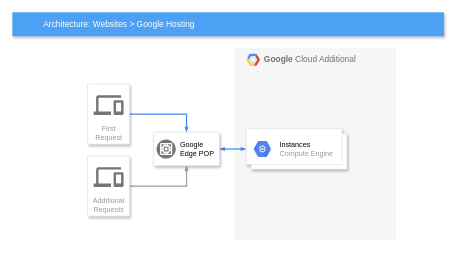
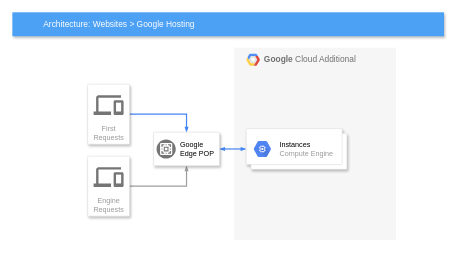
(109, 133) -> (109, 133)
(109, 205) -> (109, 205)
